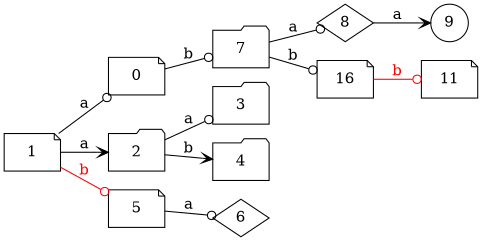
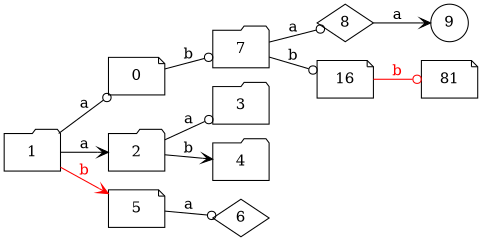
(450, 79) -> (450, 79)
(32, 152) -> (32, 152)
(81, 178) -> (80, 178)
